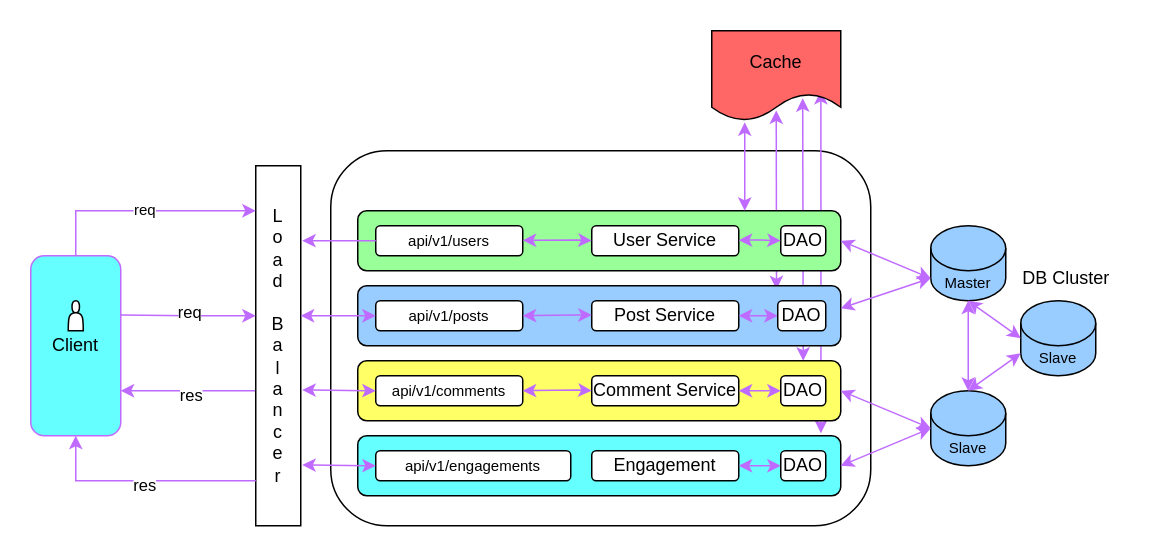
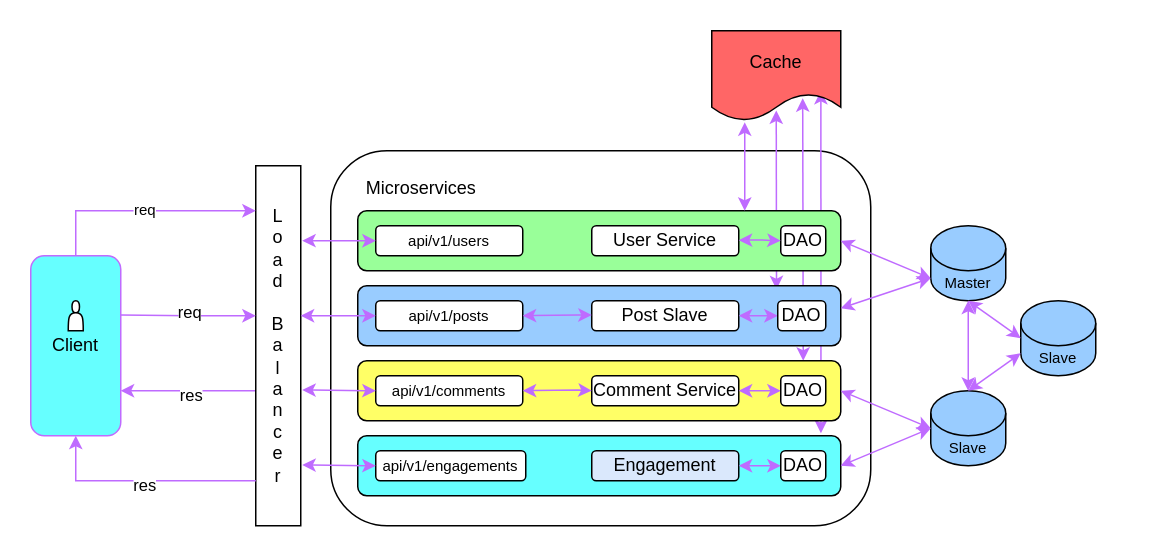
none -> (421, 188)
(557, 240) -> none
(369, 241) -> (364, 241)
(1066, 278) -> none
(665, 316) -> (665, 316)
(473, 466) -> (451, 466)
(665, 466) -> (665, 466)
